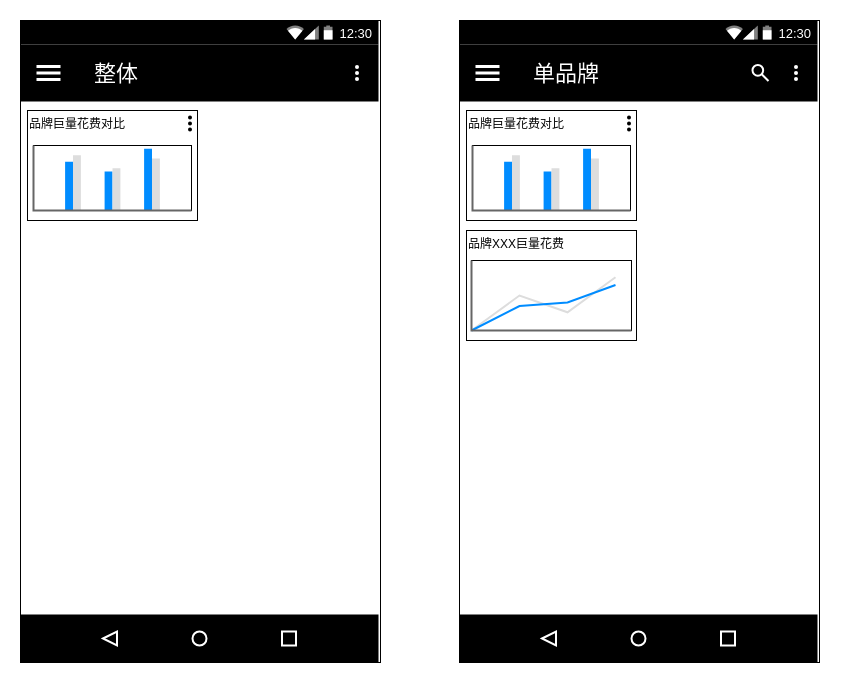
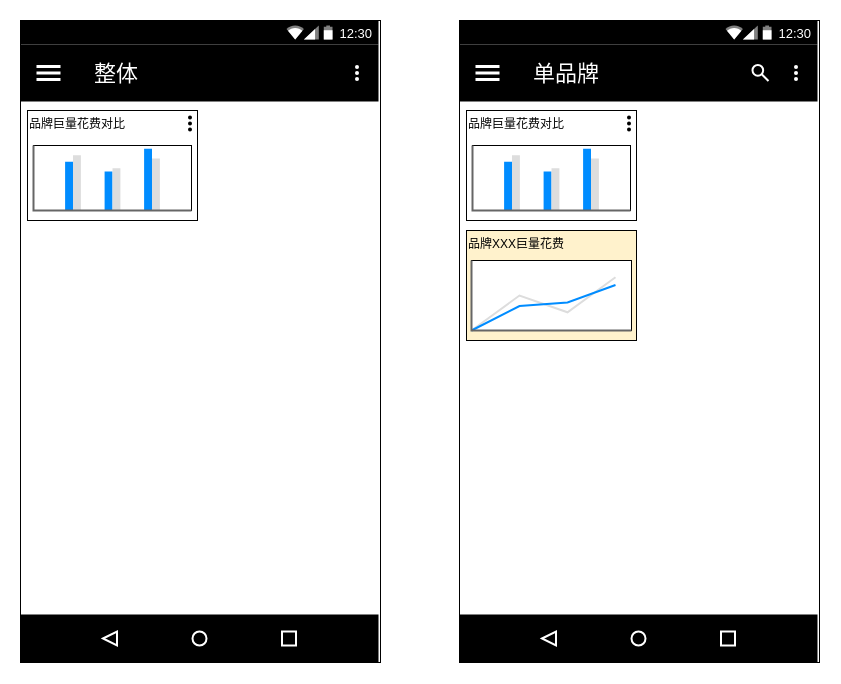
(515, 245) -> (515, 245)
